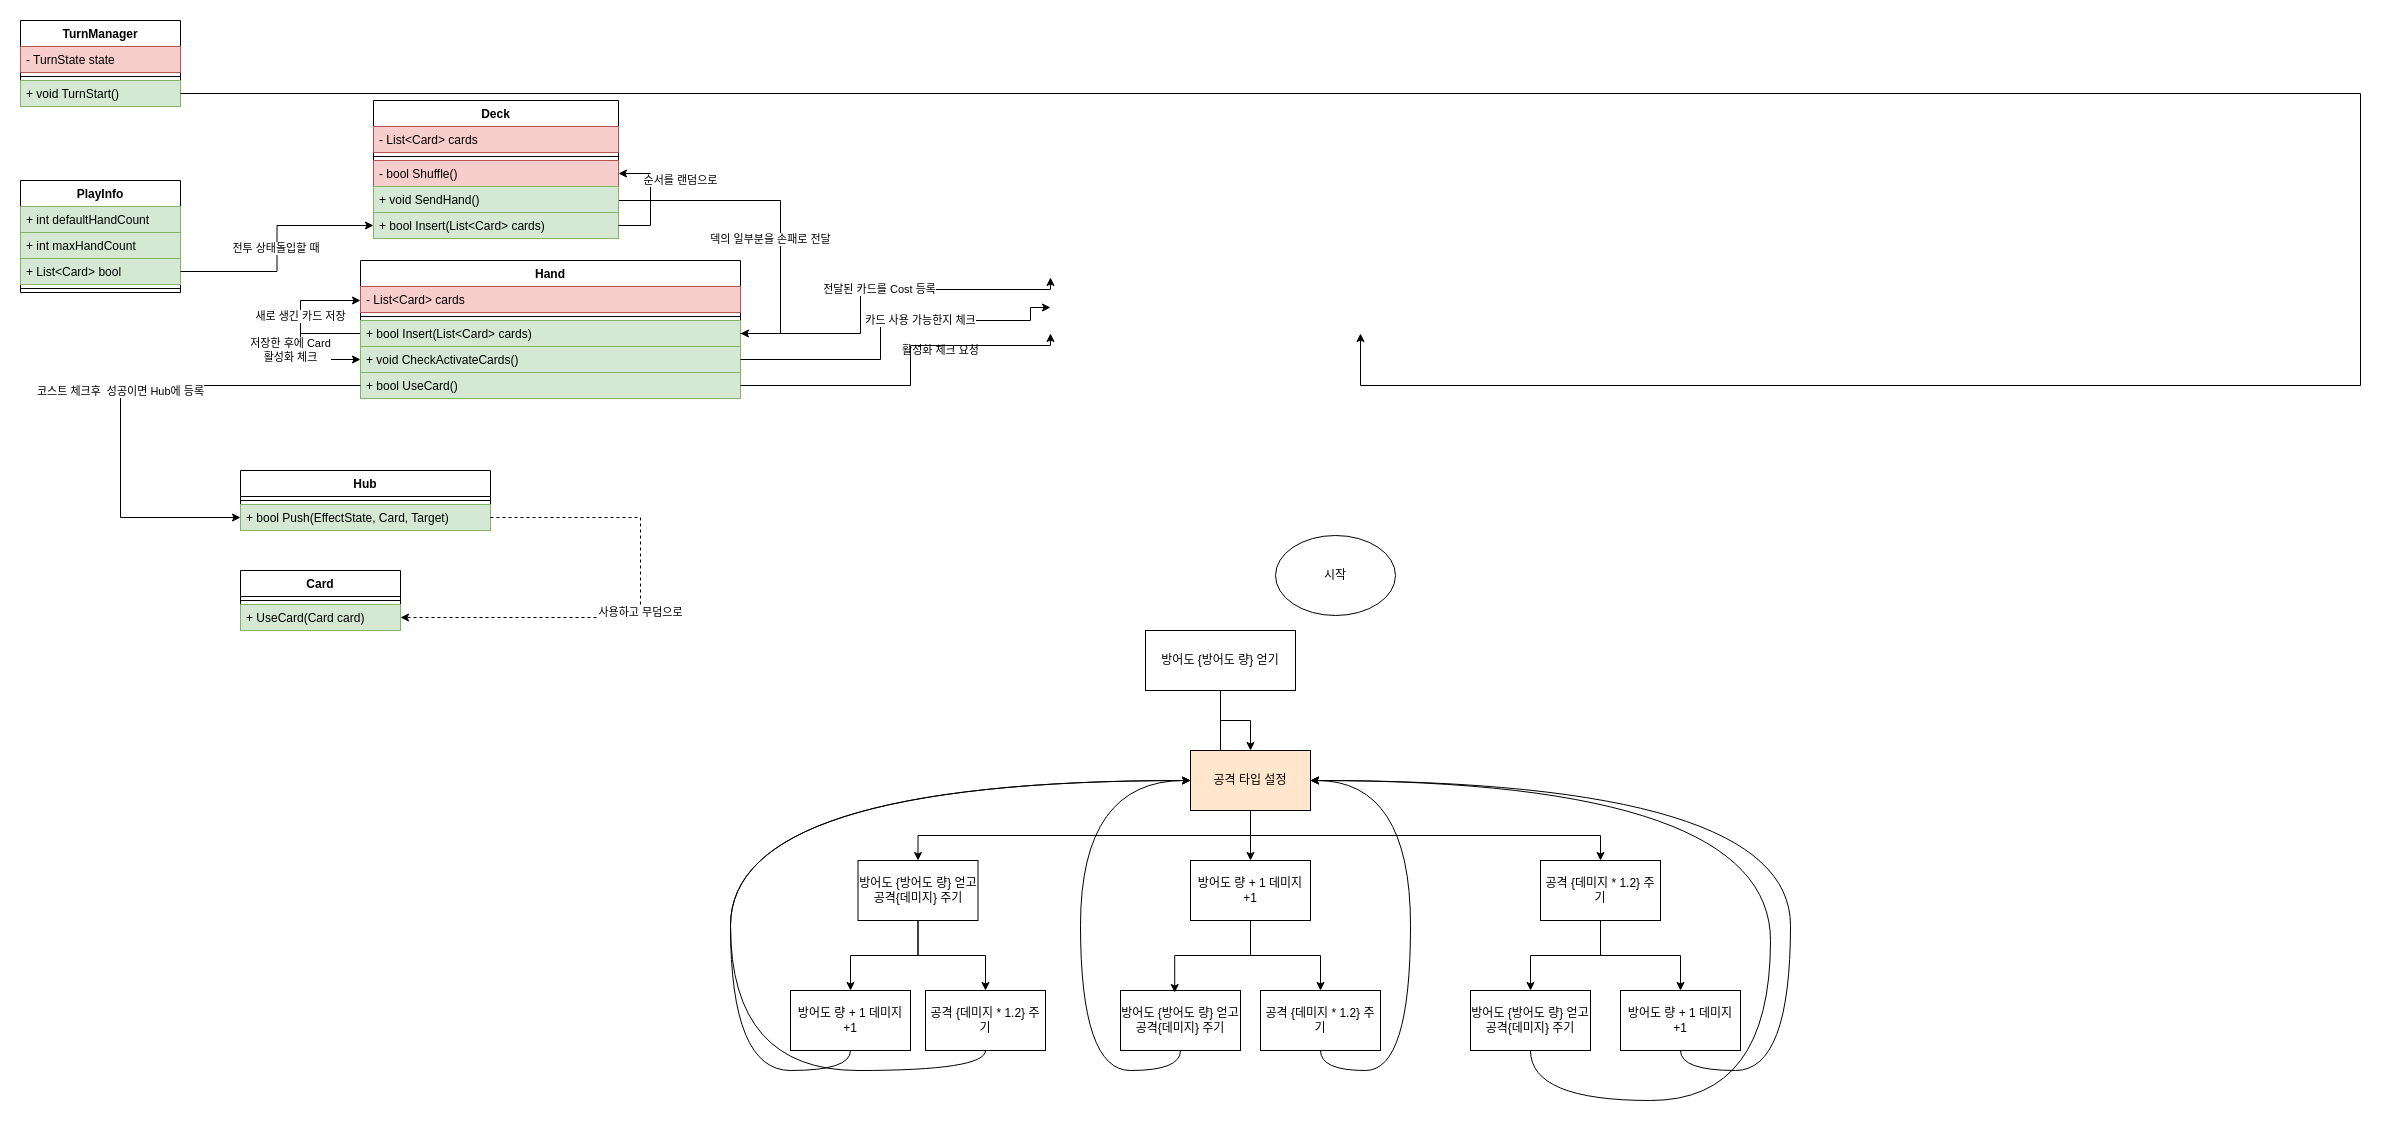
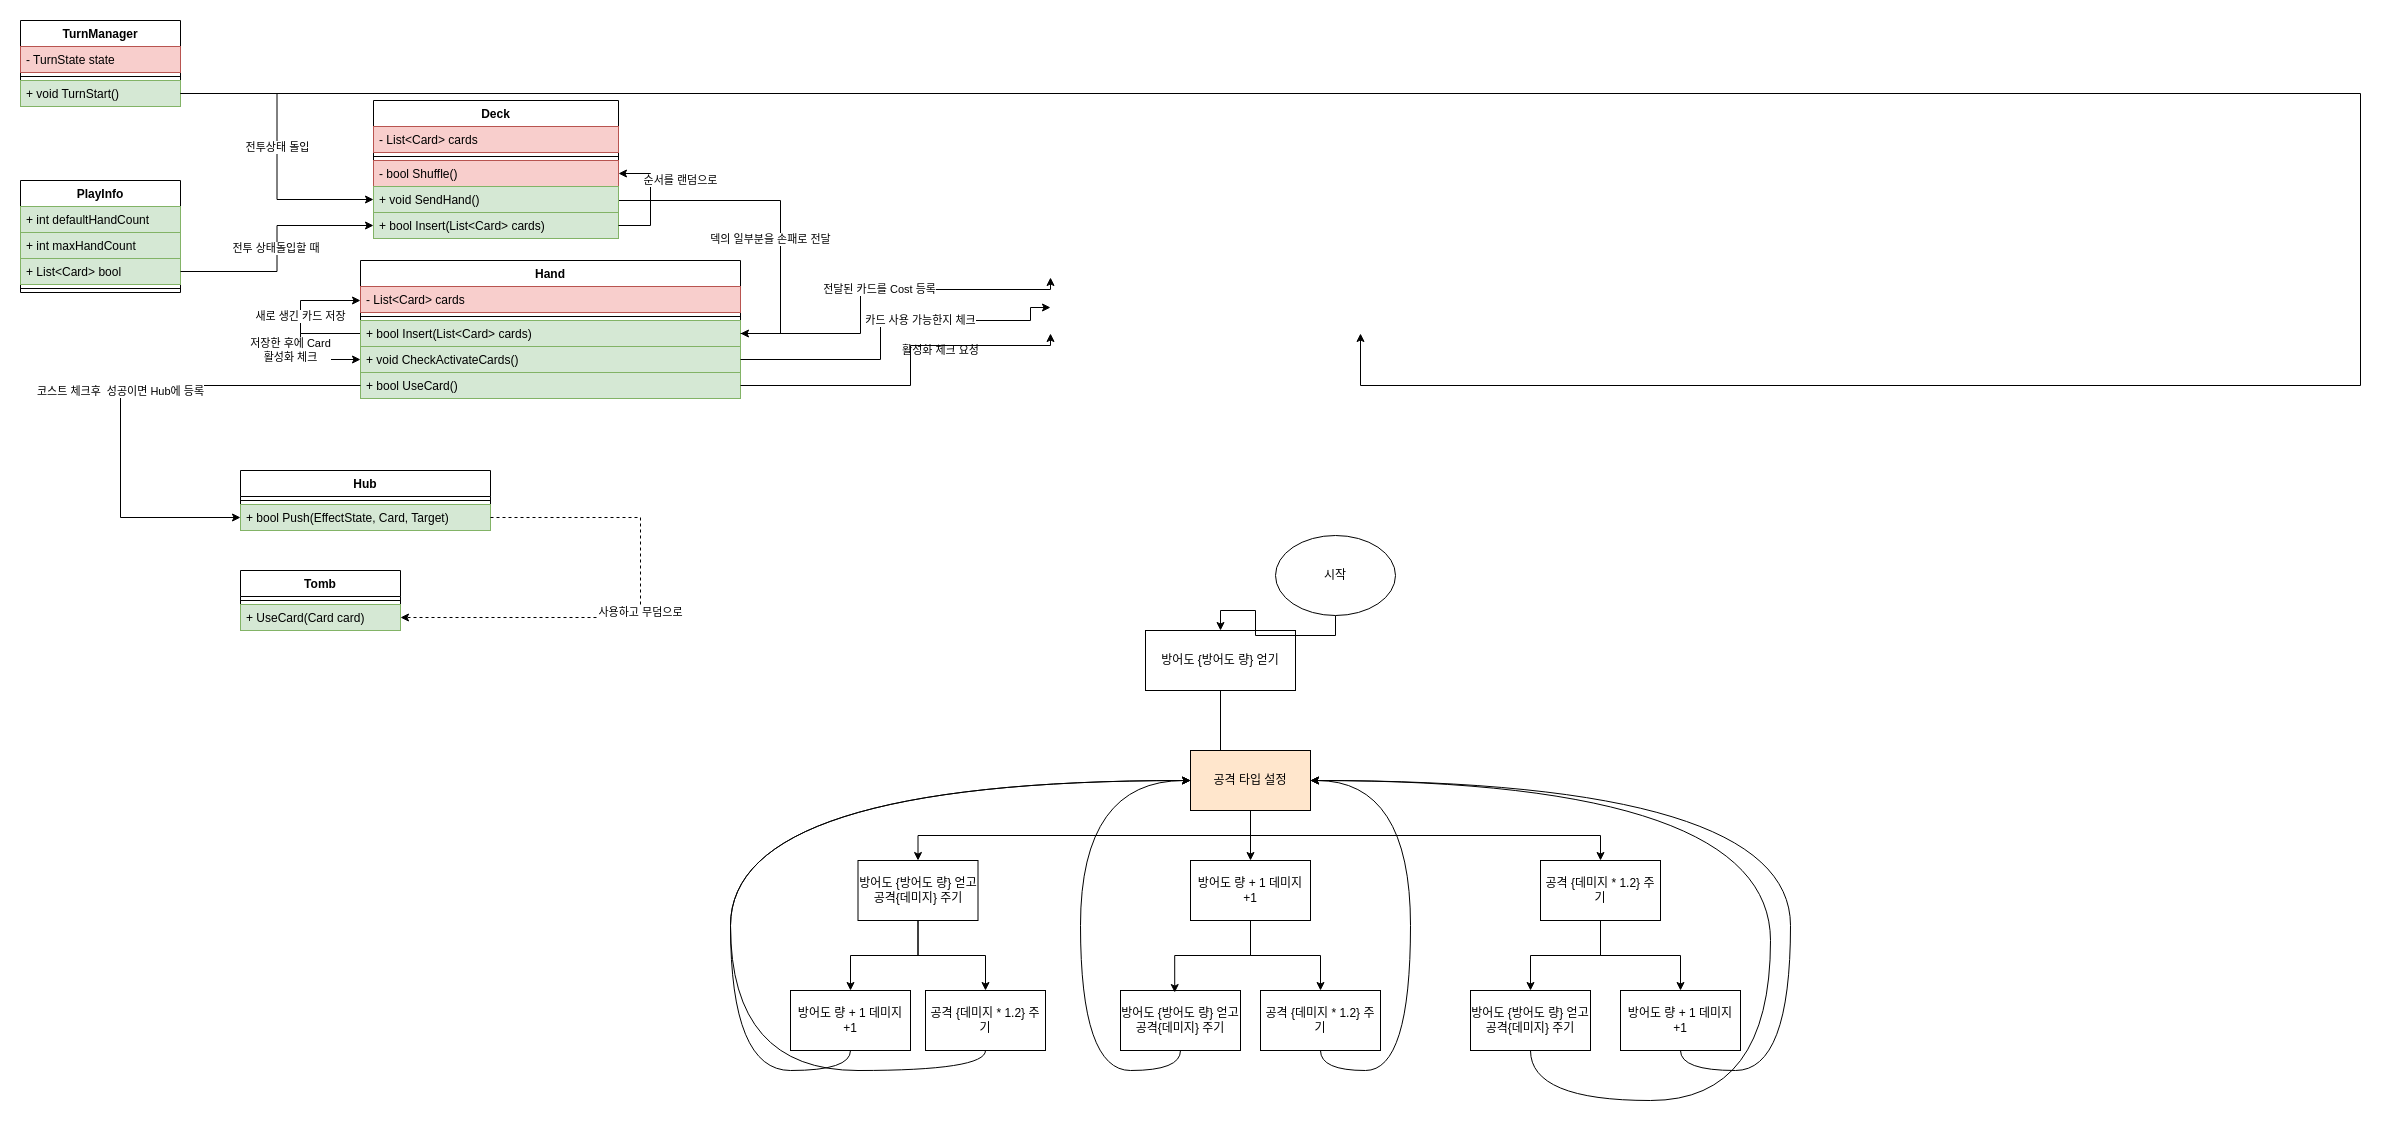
none -> (277, 193)
(321, 585) -> (321, 585)
none -> (1270, 636)
(1248, 721) -> none
